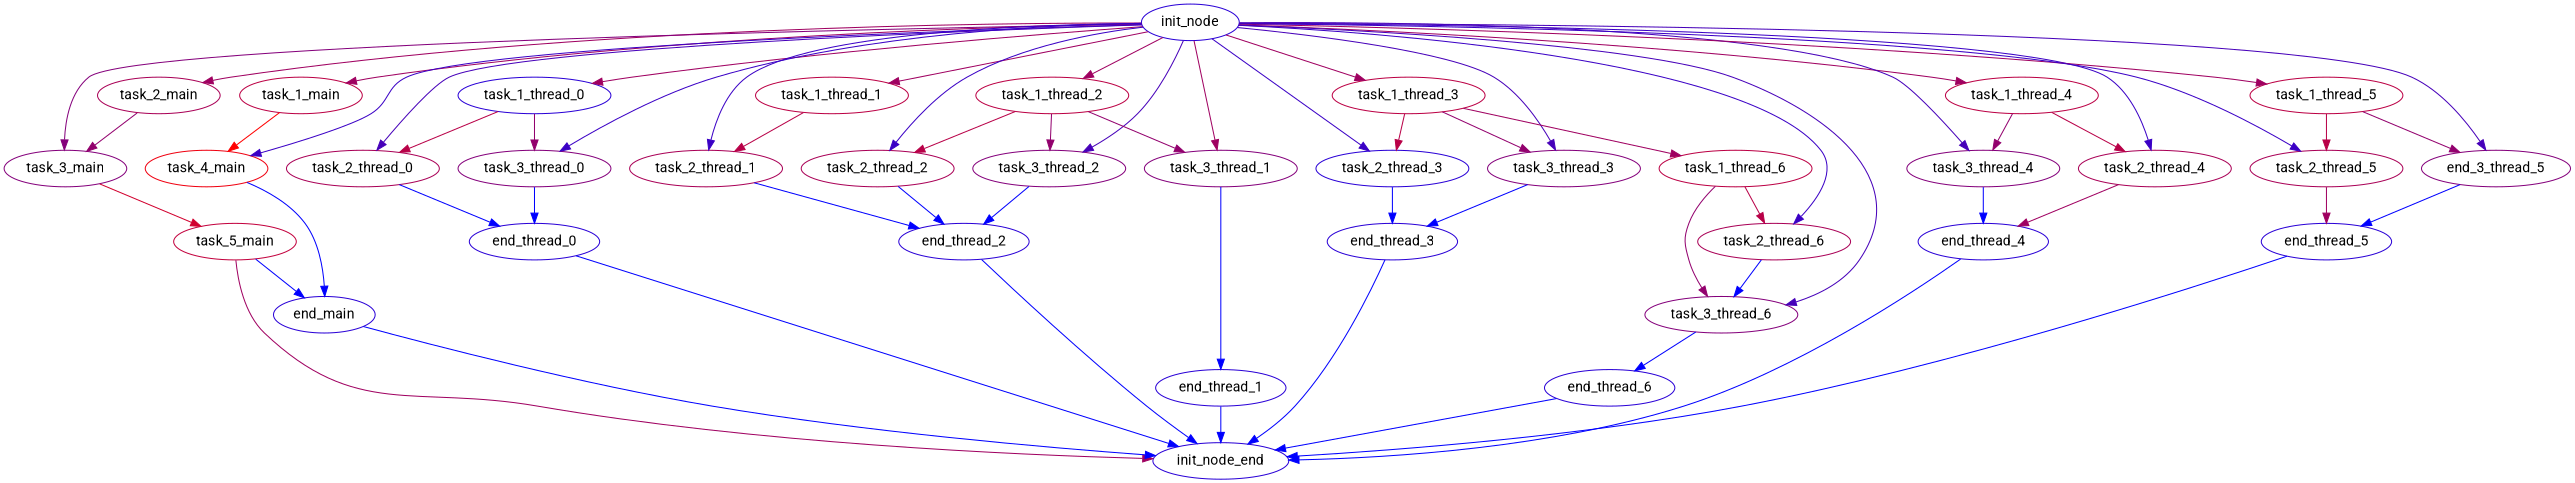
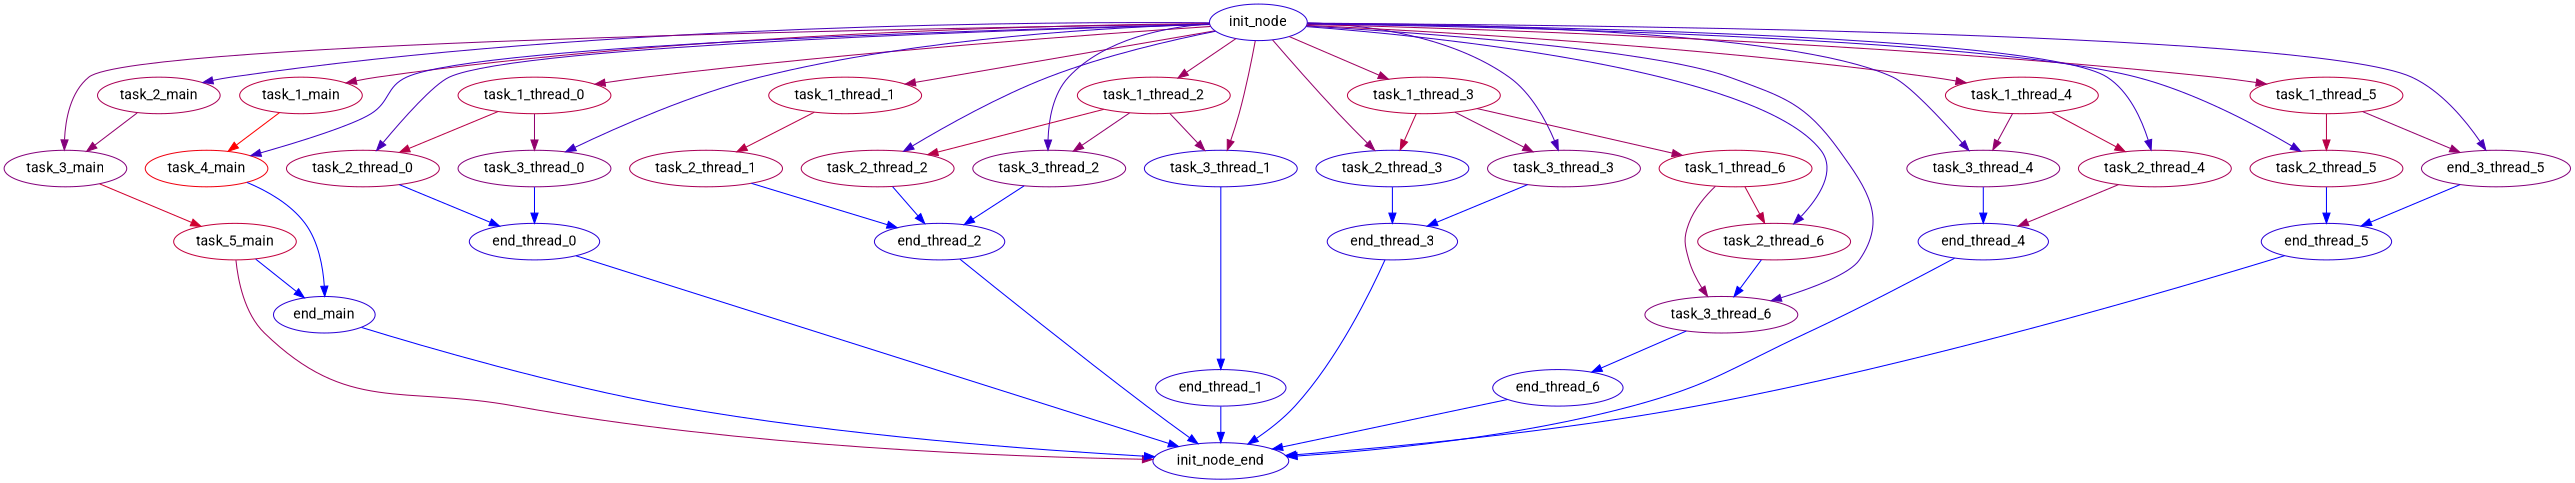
(904, 37) -> none
(490, 48) -> (486, 49)
(1287, 92) -> (1319, 92)
(534, 95) -> (534, 95)
(1221, 169) -> (1221, 169)
(2326, 200) -> (2326, 200)
